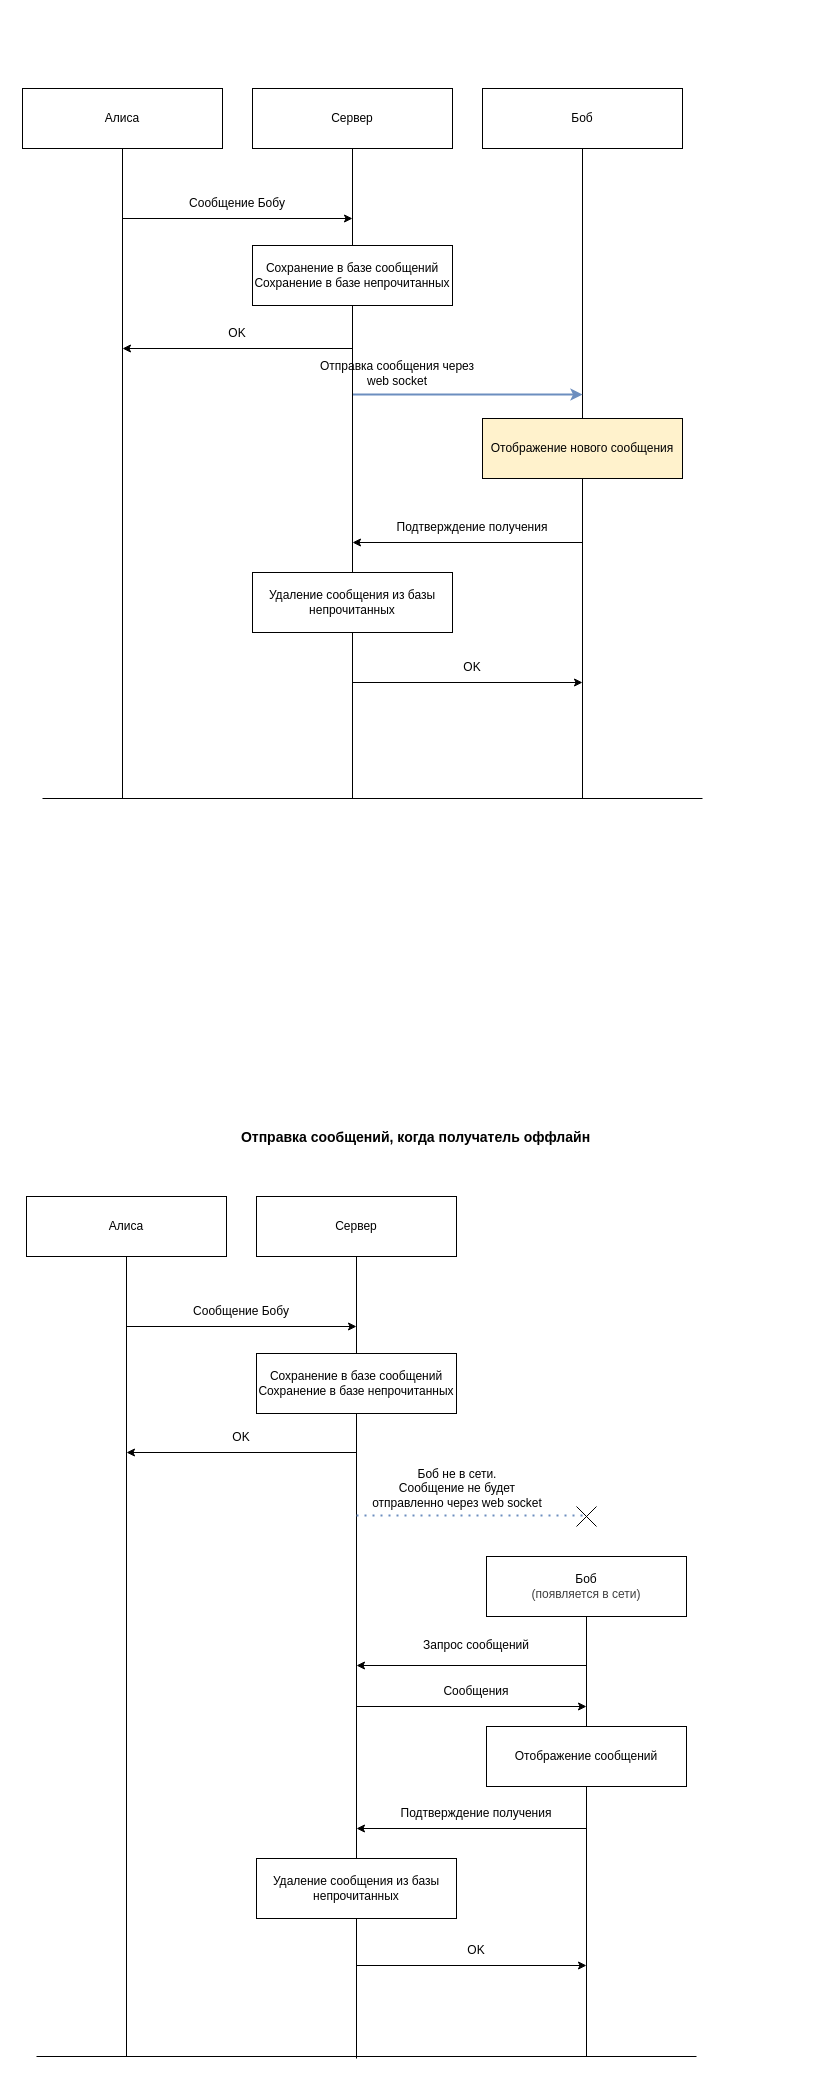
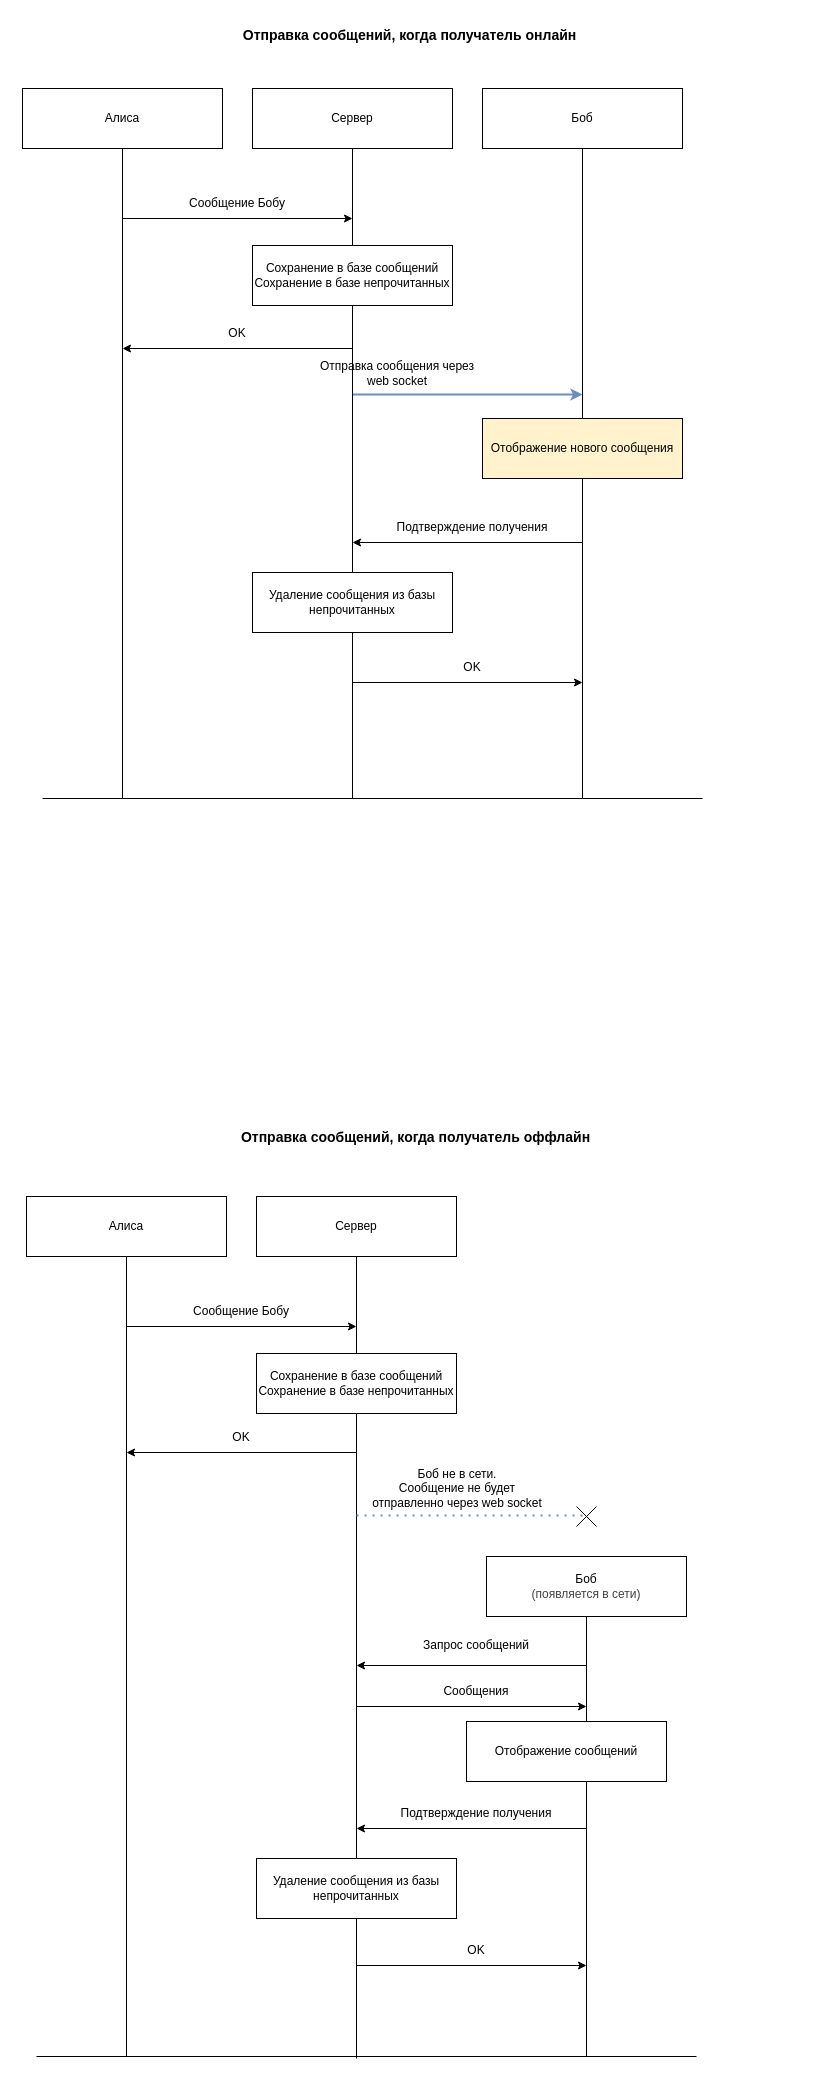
none -> (410, 36)
(587, 1757) -> (567, 1752)
